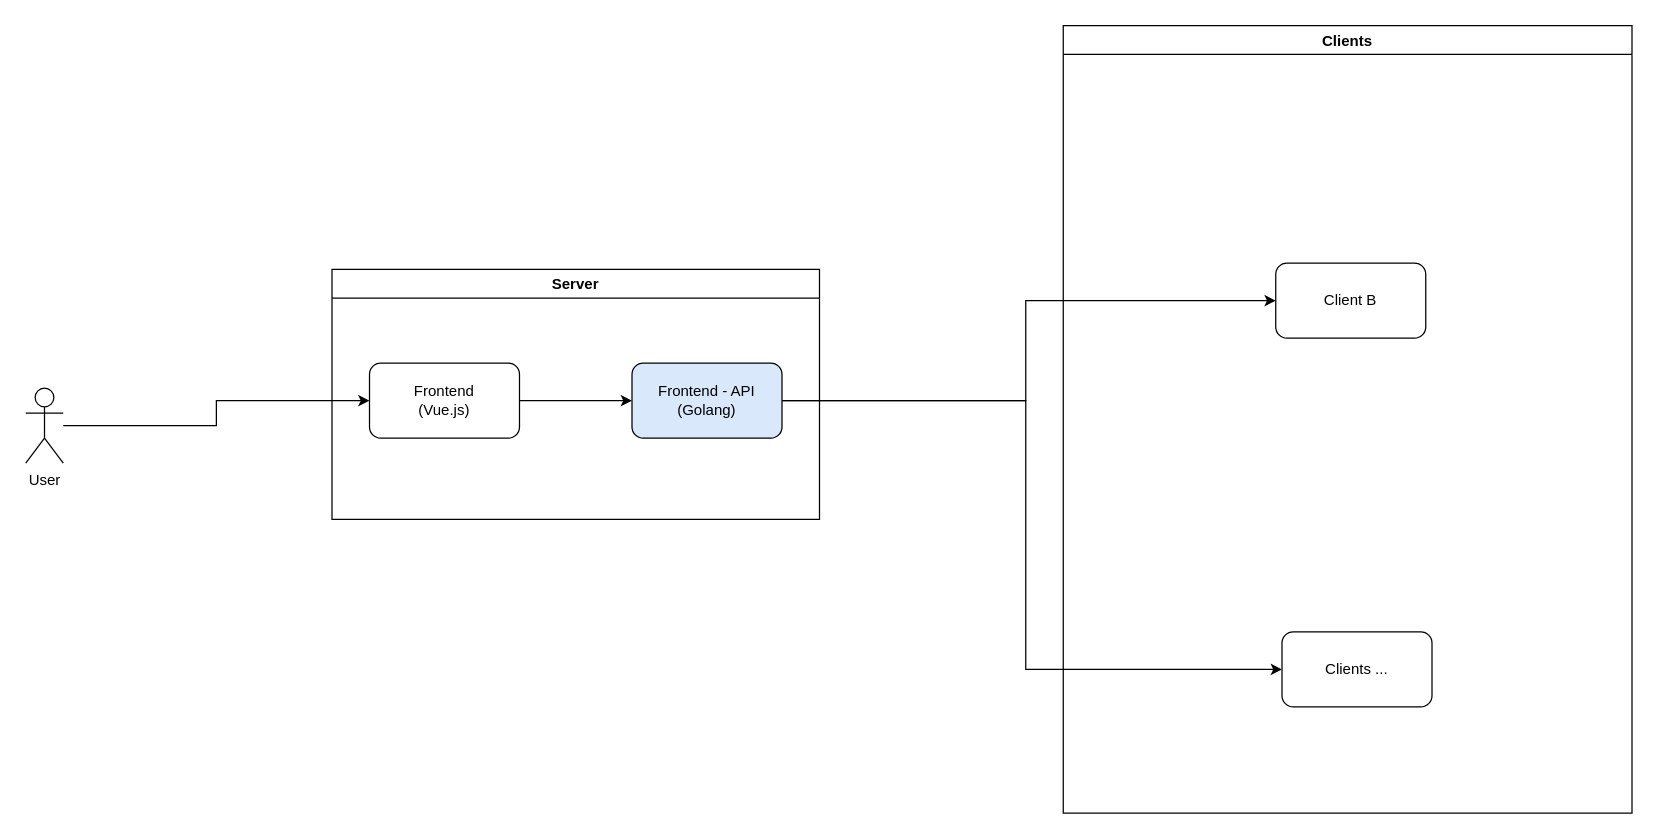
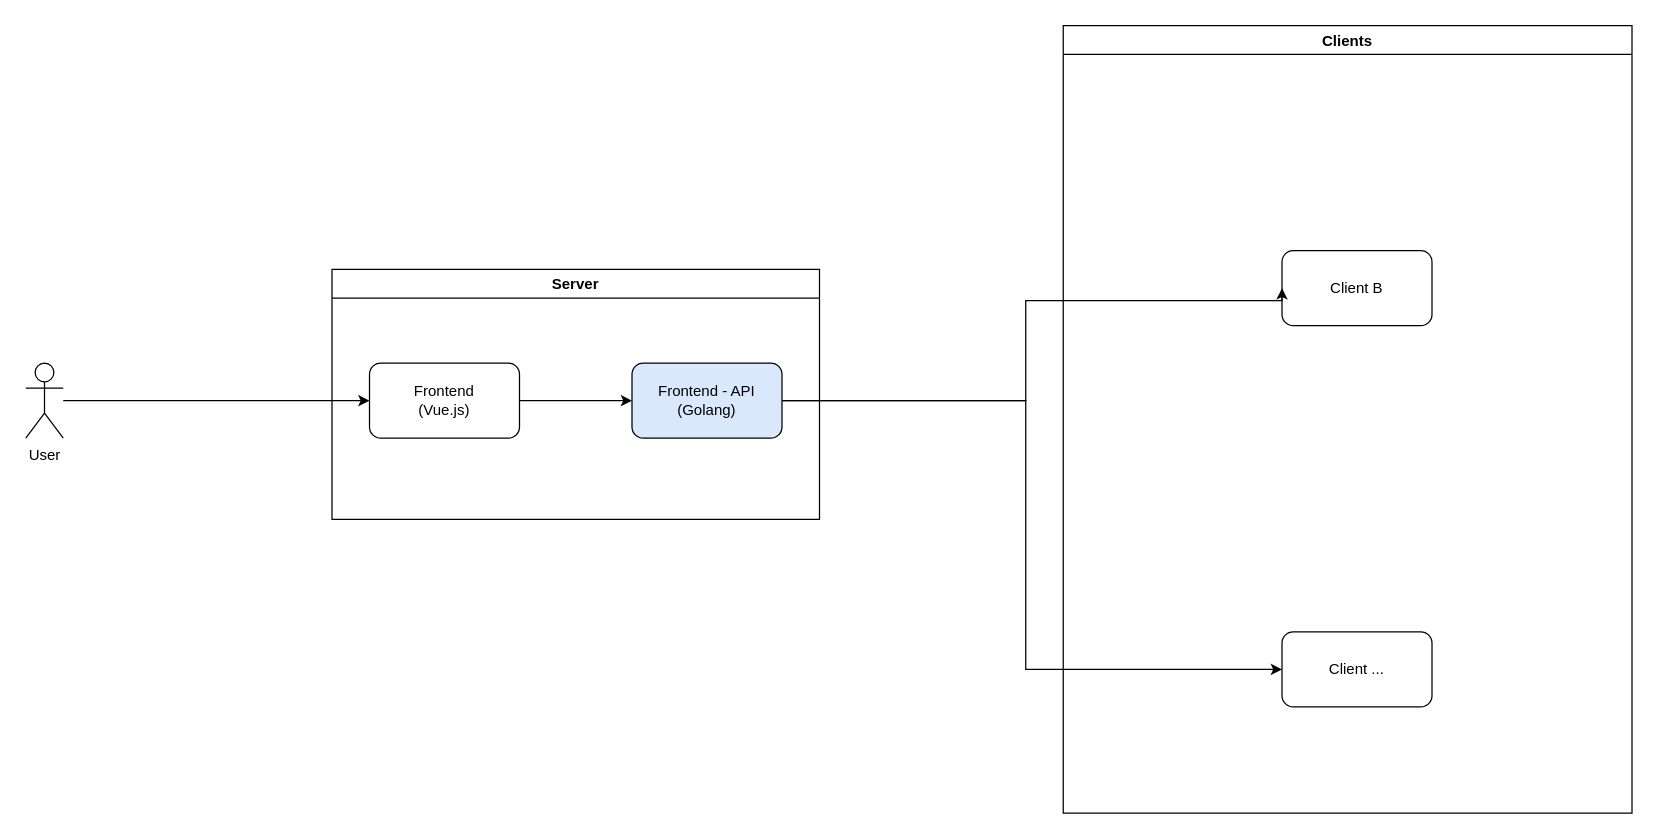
(1351, 301) -> (1357, 288)
(44, 426) -> (44, 401)
(1357, 669) -> (1357, 669)
